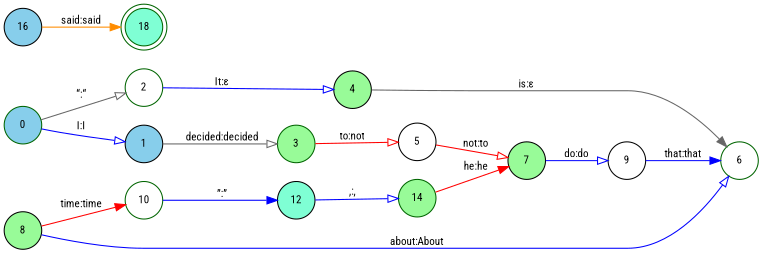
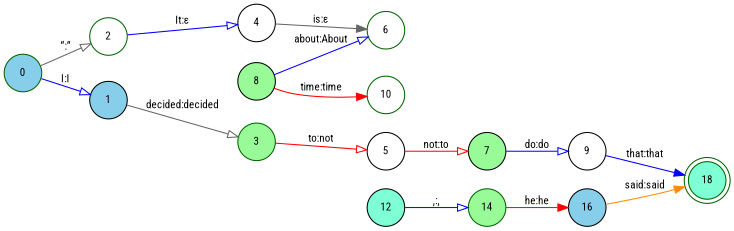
(353, 90) -> (257, 23)
(678, 161) -> (640, 164)
(467, 181) -> (532, 208)
(215, 200) -> none
